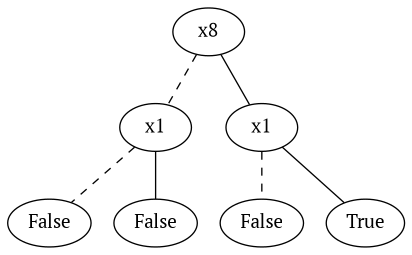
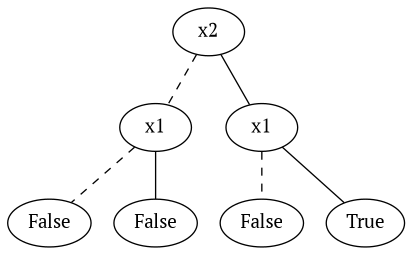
(209, 32) -> (209, 32)
